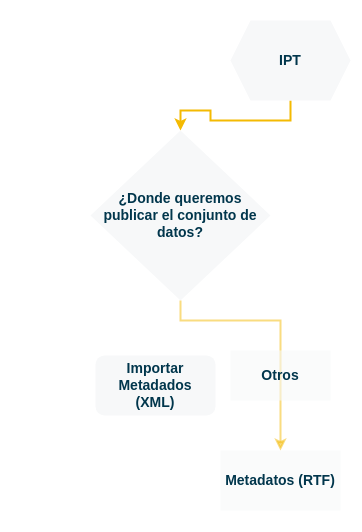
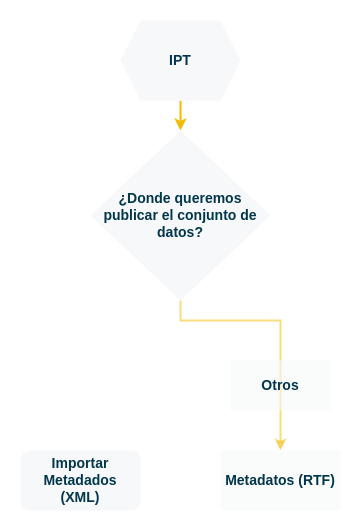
(291, 61) -> (181, 61)
(281, 376) -> (281, 386)
(156, 386) -> (81, 481)
